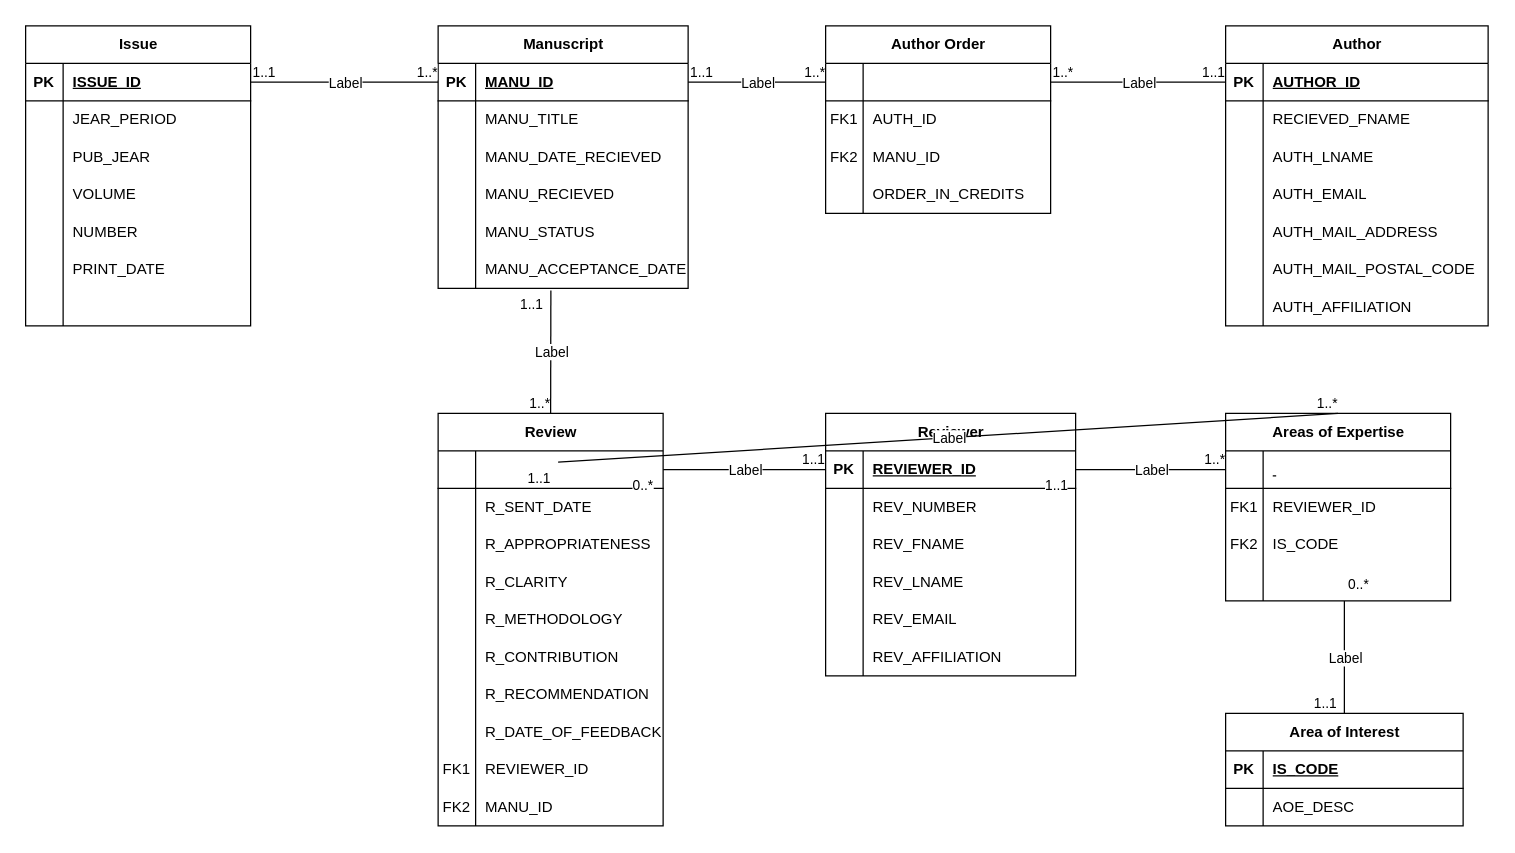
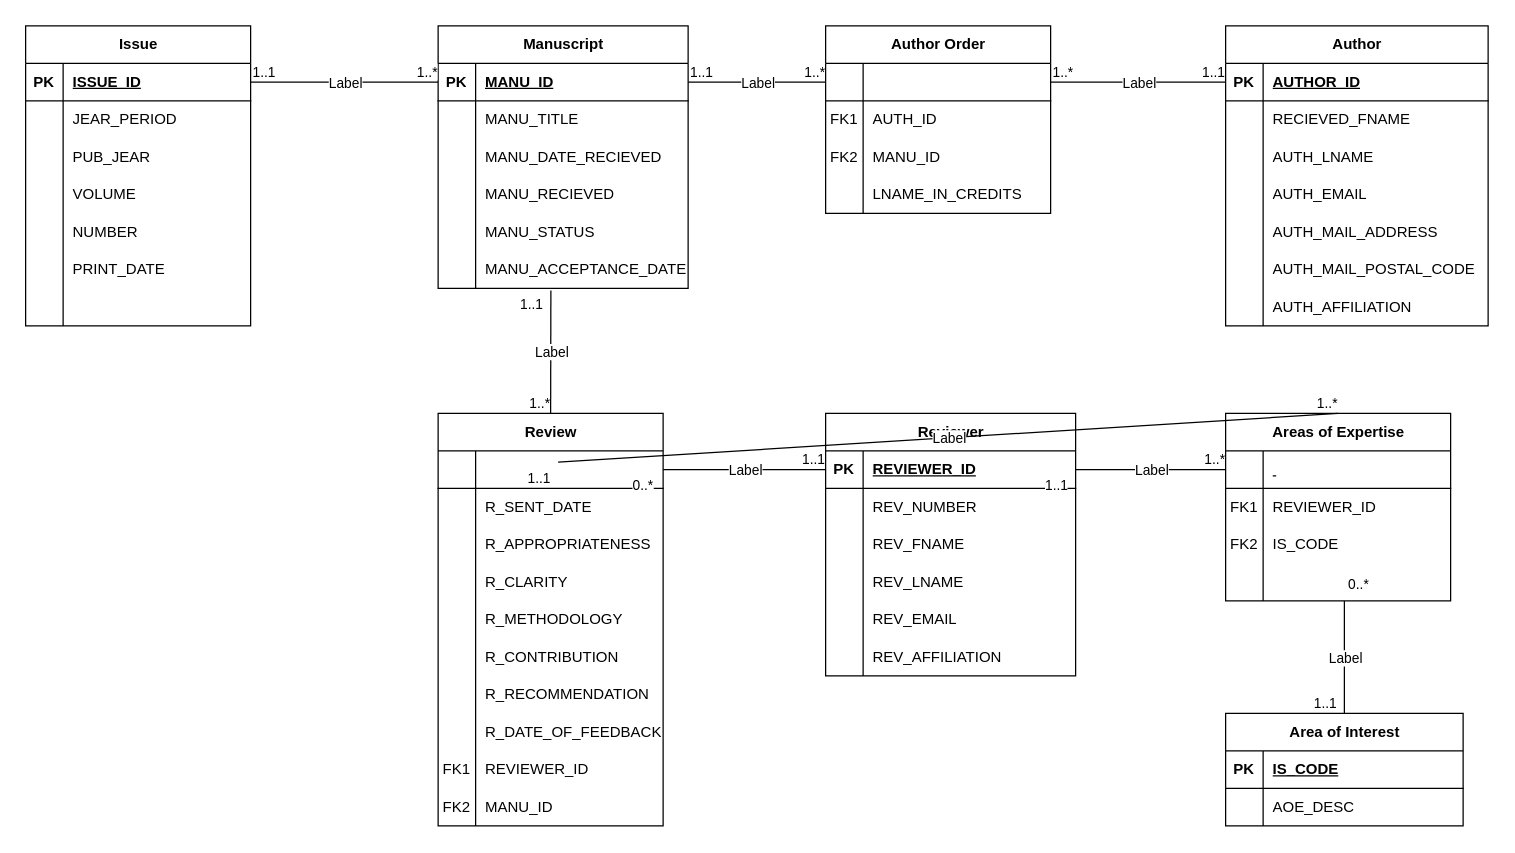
(940, 194) -> (940, 194)
